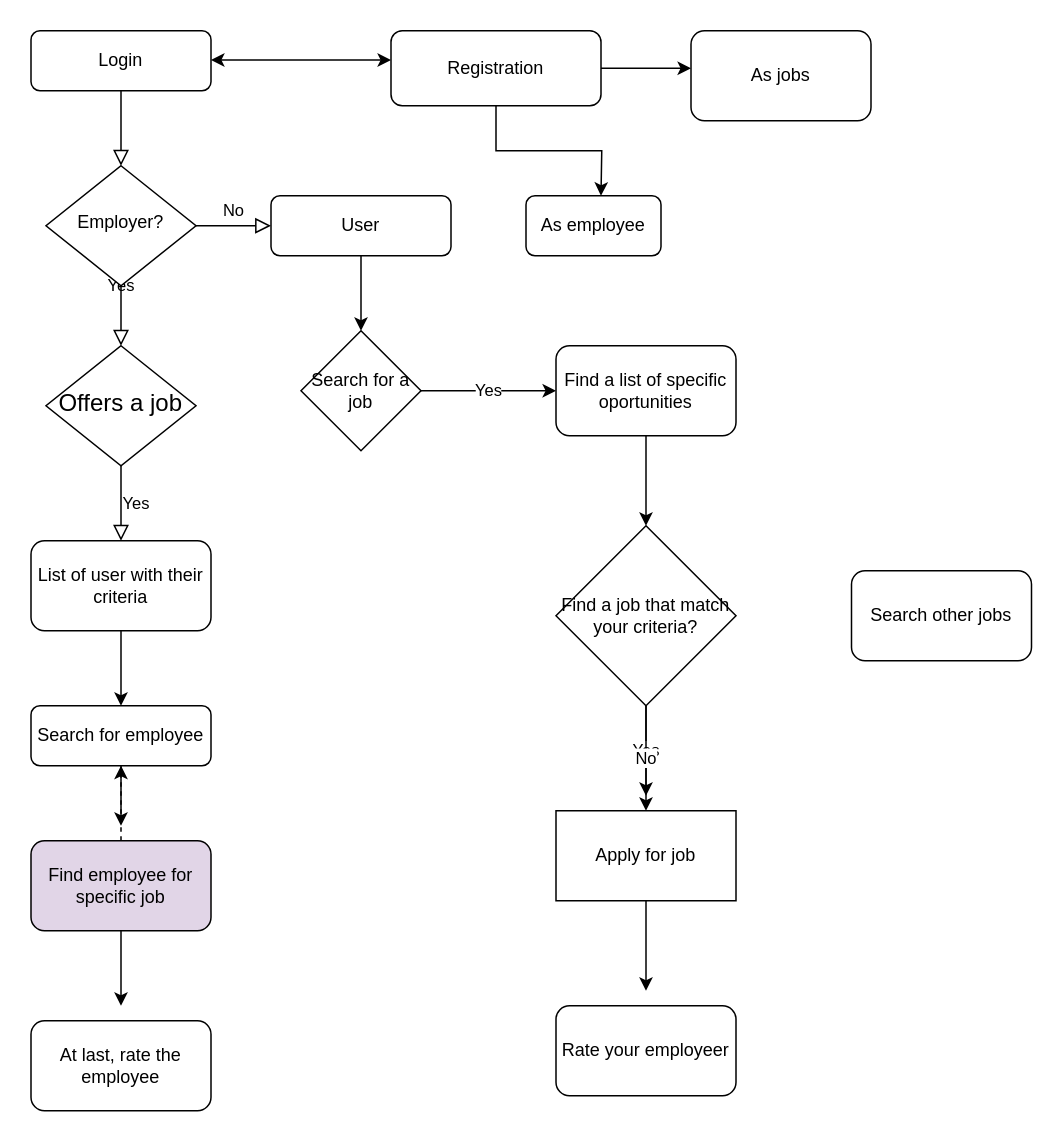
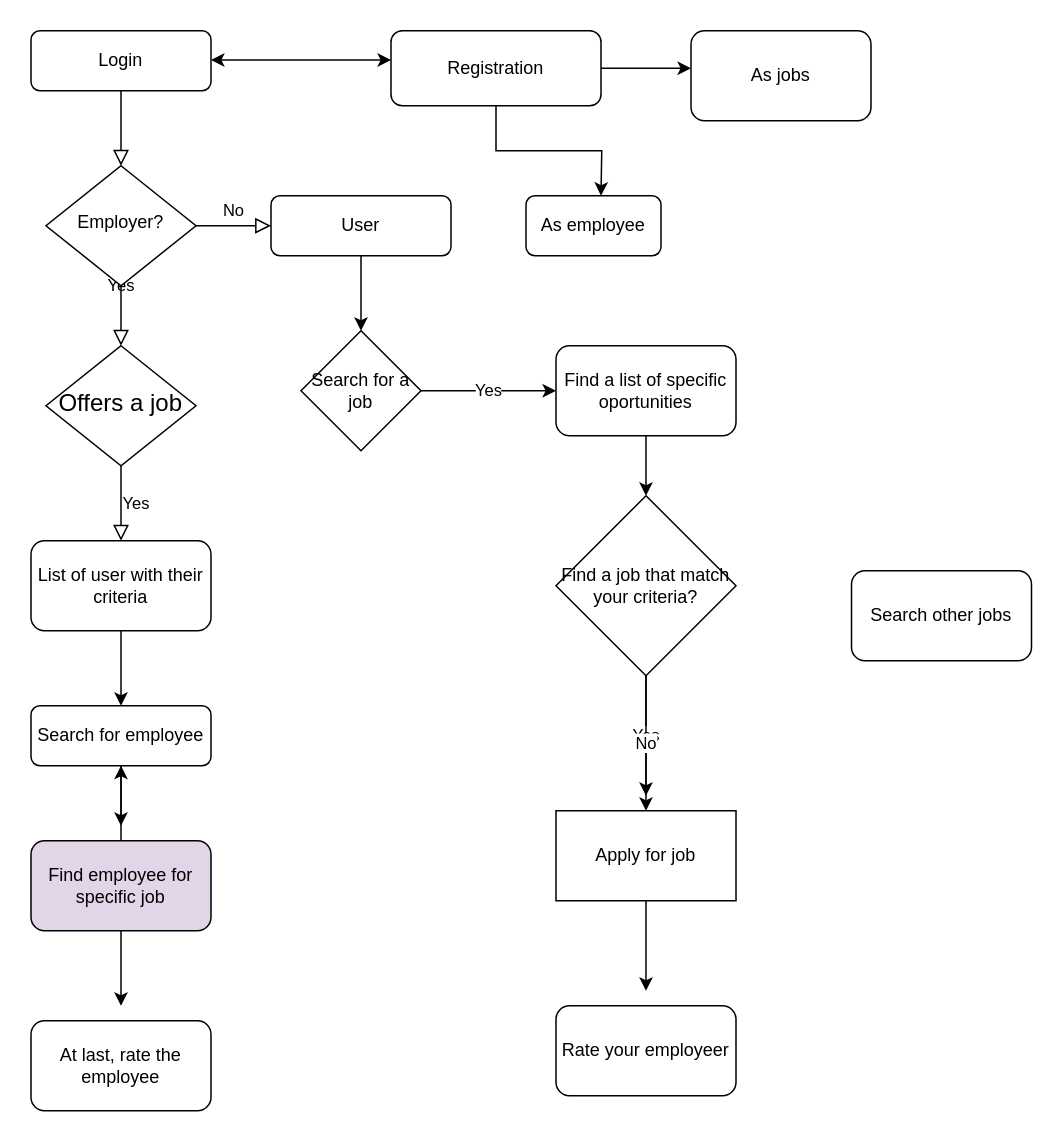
(646, 616) -> (646, 586)
(121, 830) -> (121, 830)
